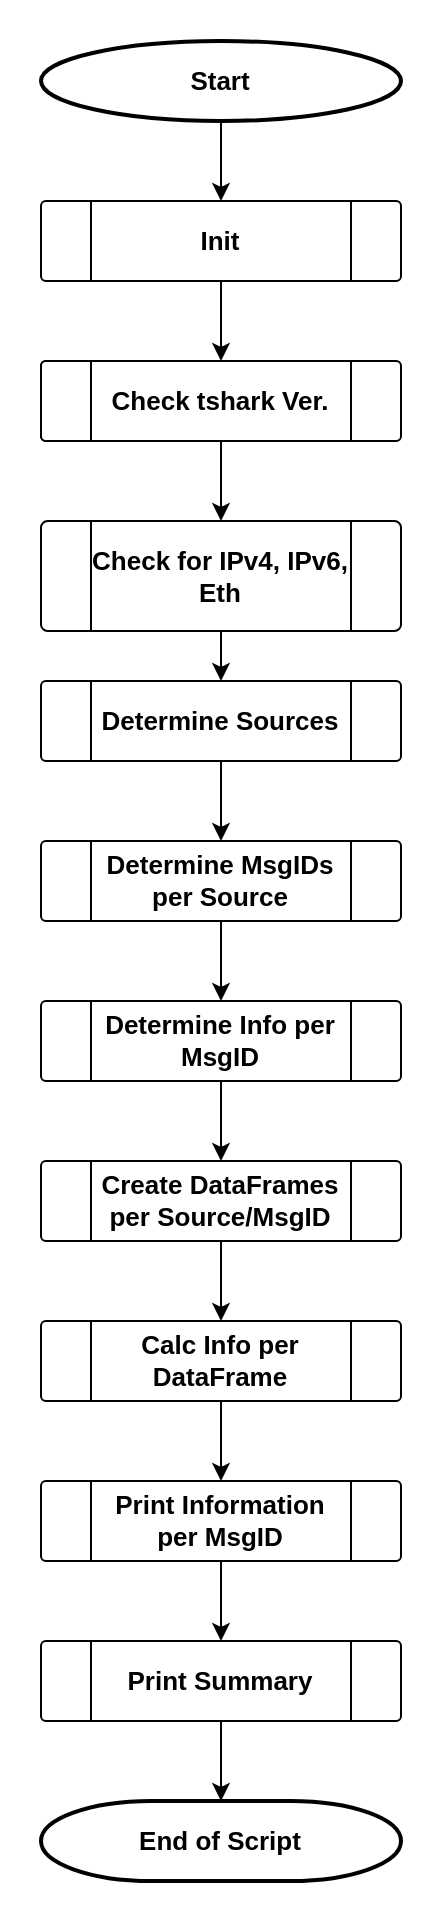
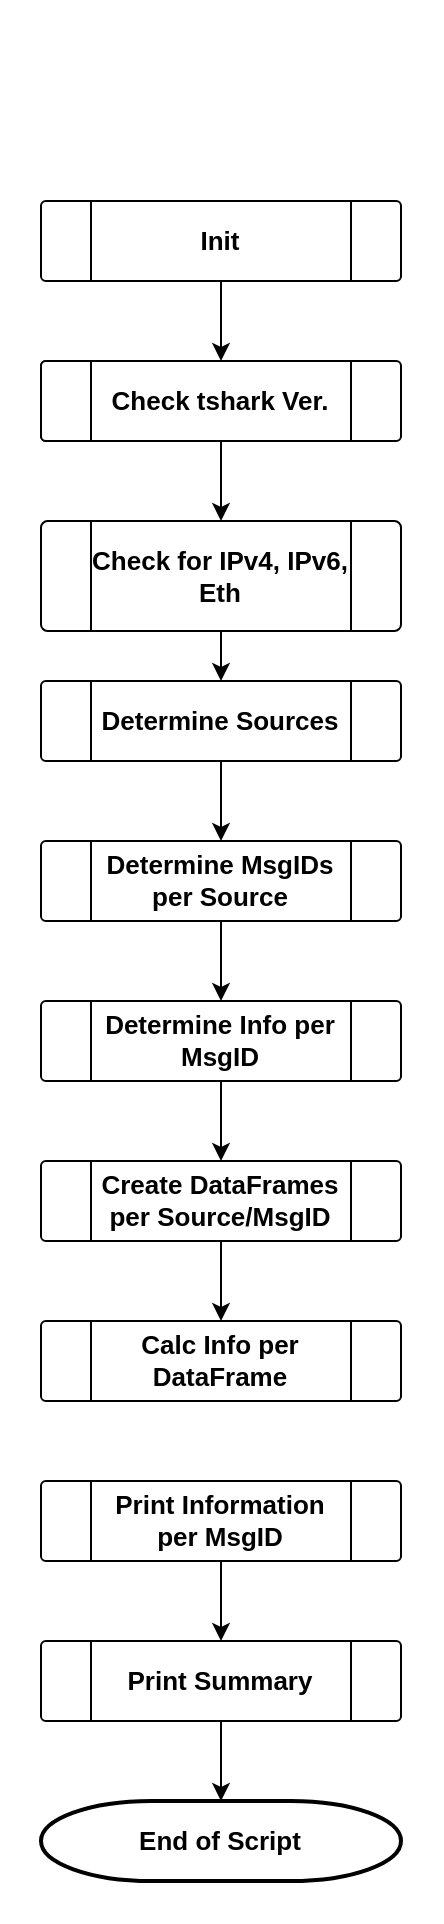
(221, 81) -> none
(221, 154) -> none
(221, 1434) -> none
